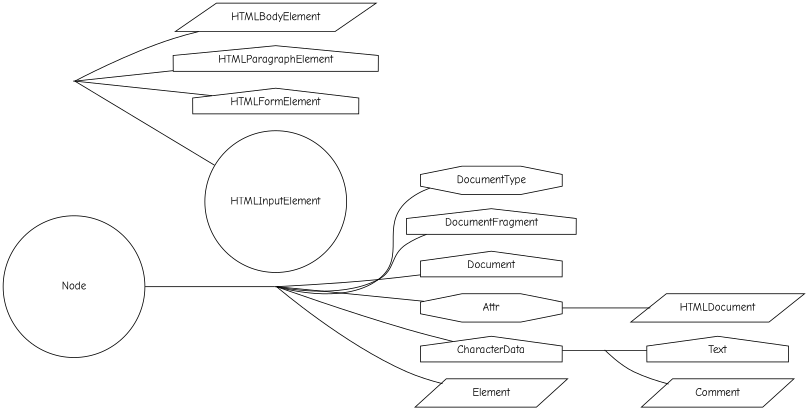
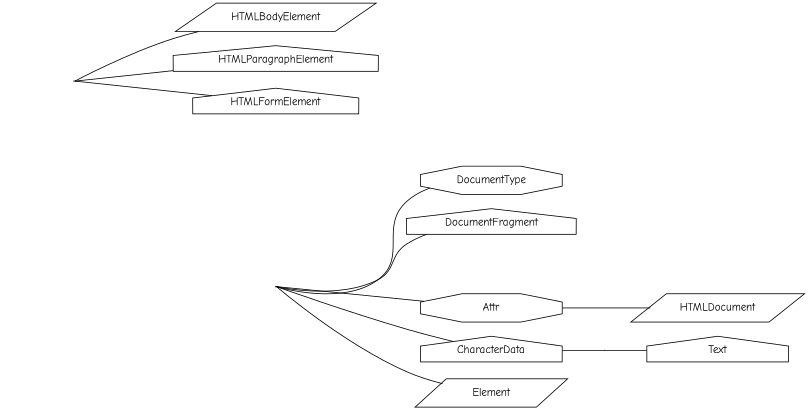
(276, 202) -> none
(491, 265) -> none
(74, 287) -> none
(718, 393) -> none
